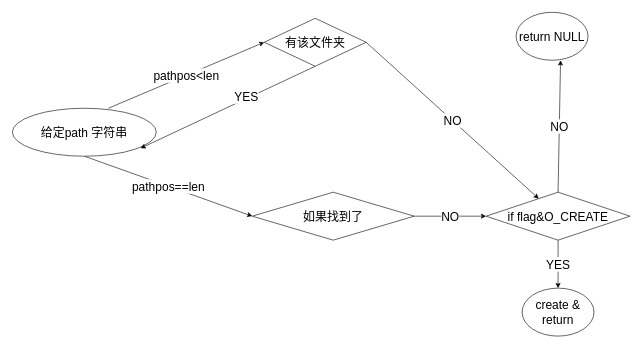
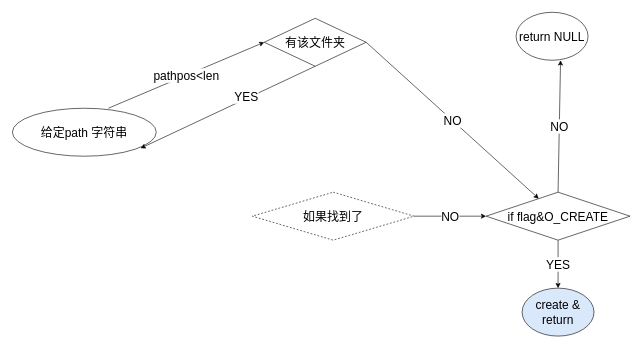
(132, 174) -> none
(333, 216) -> (333, 216)
(558, 312) -> (558, 312)
